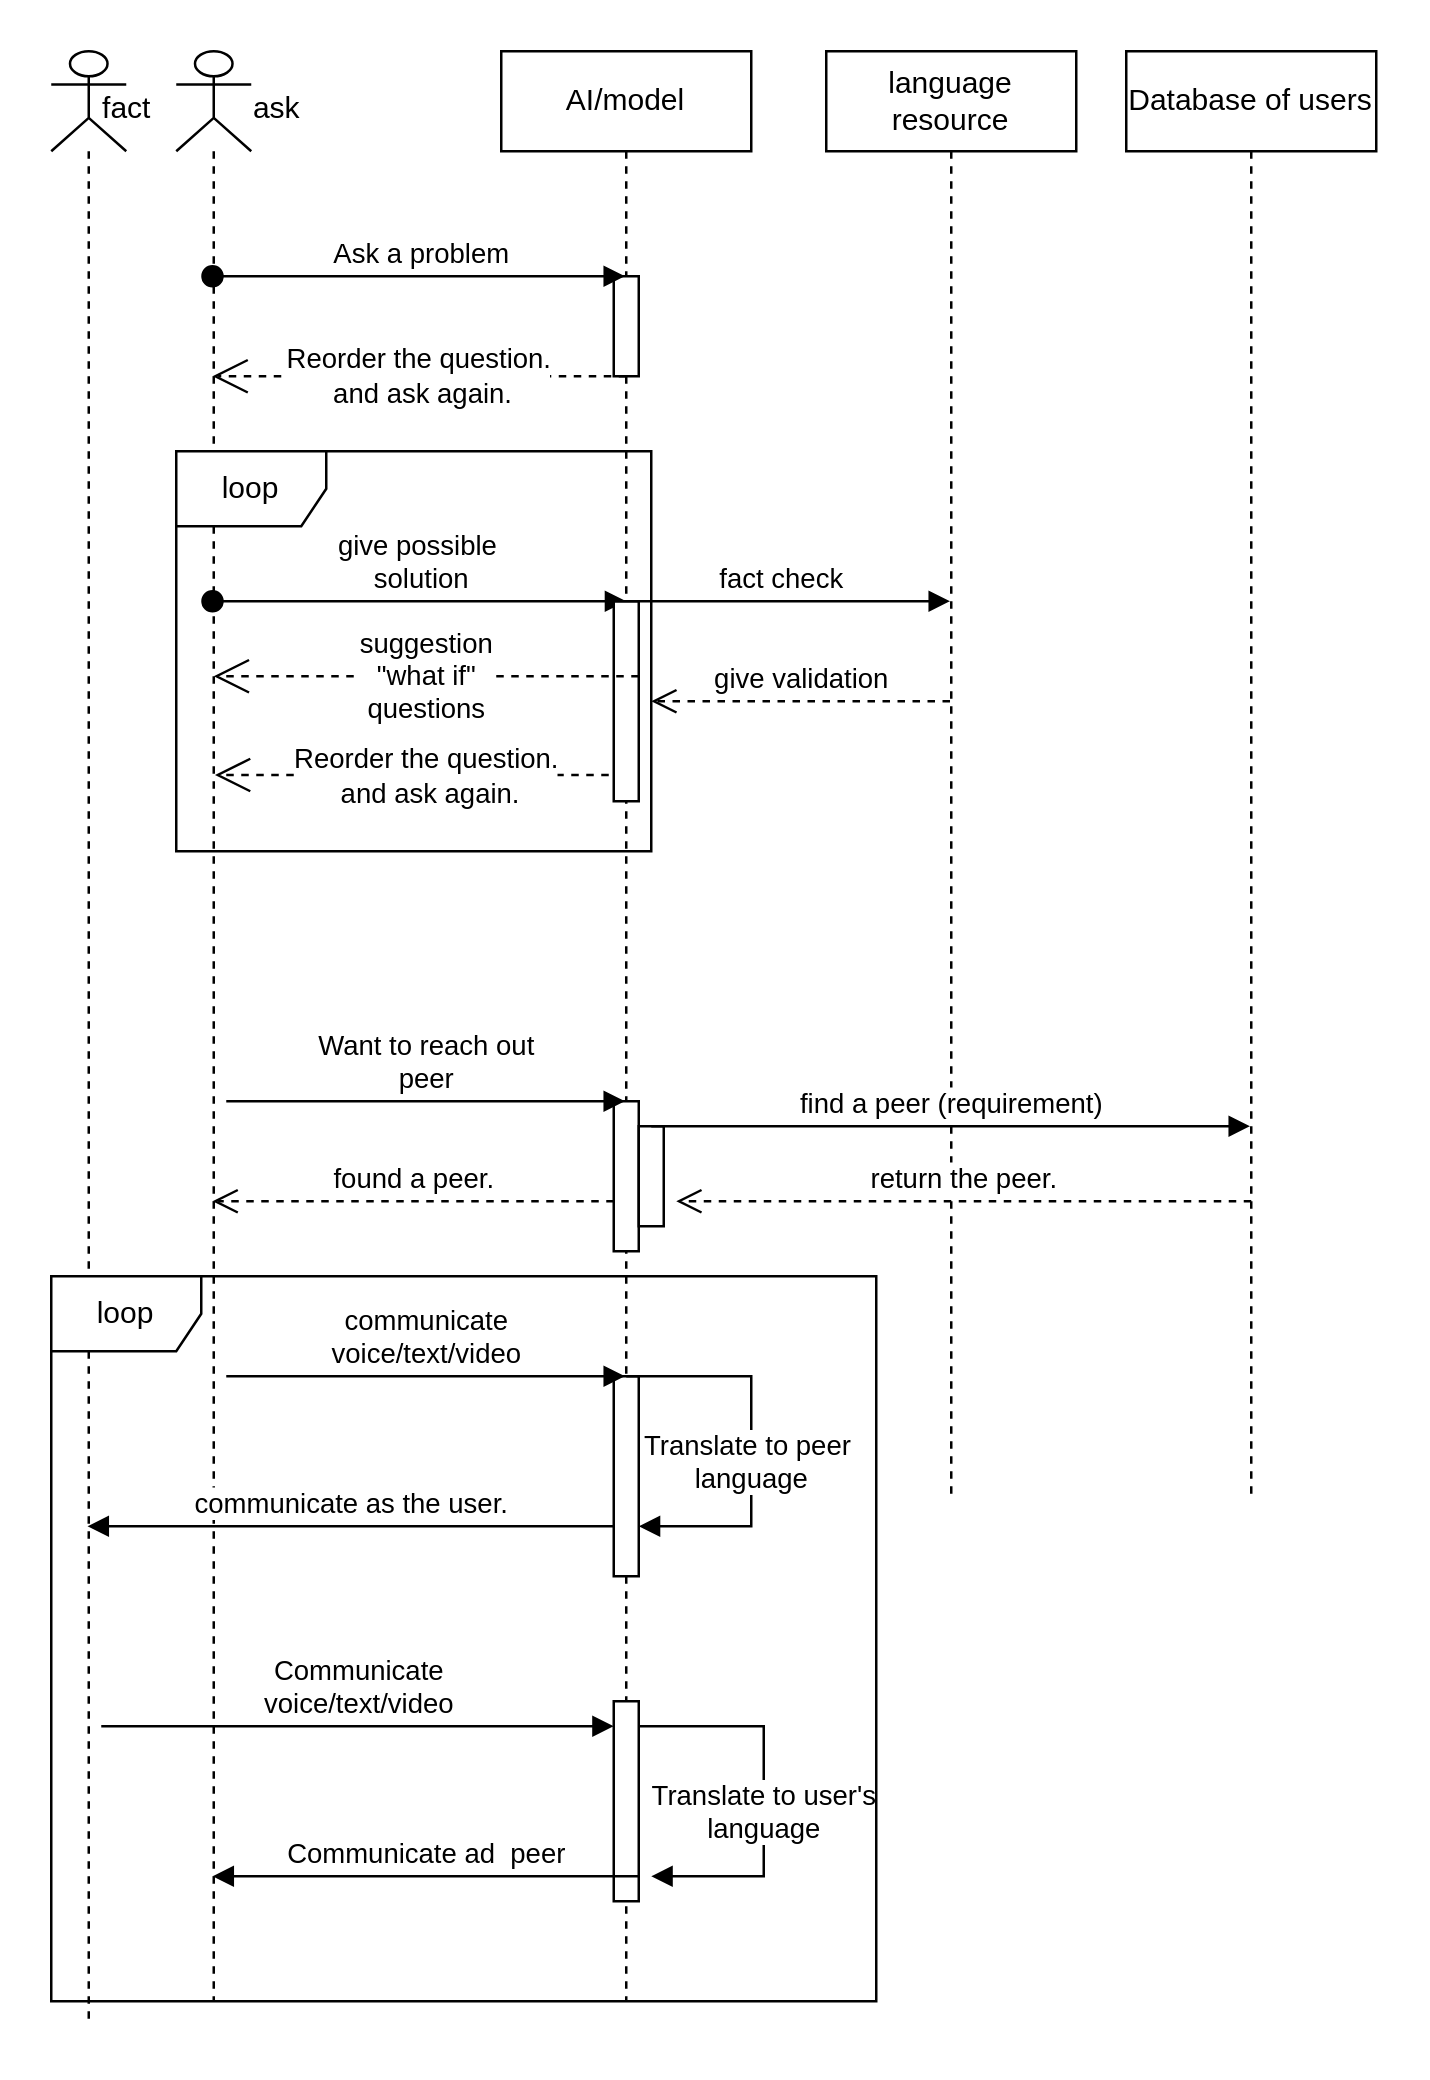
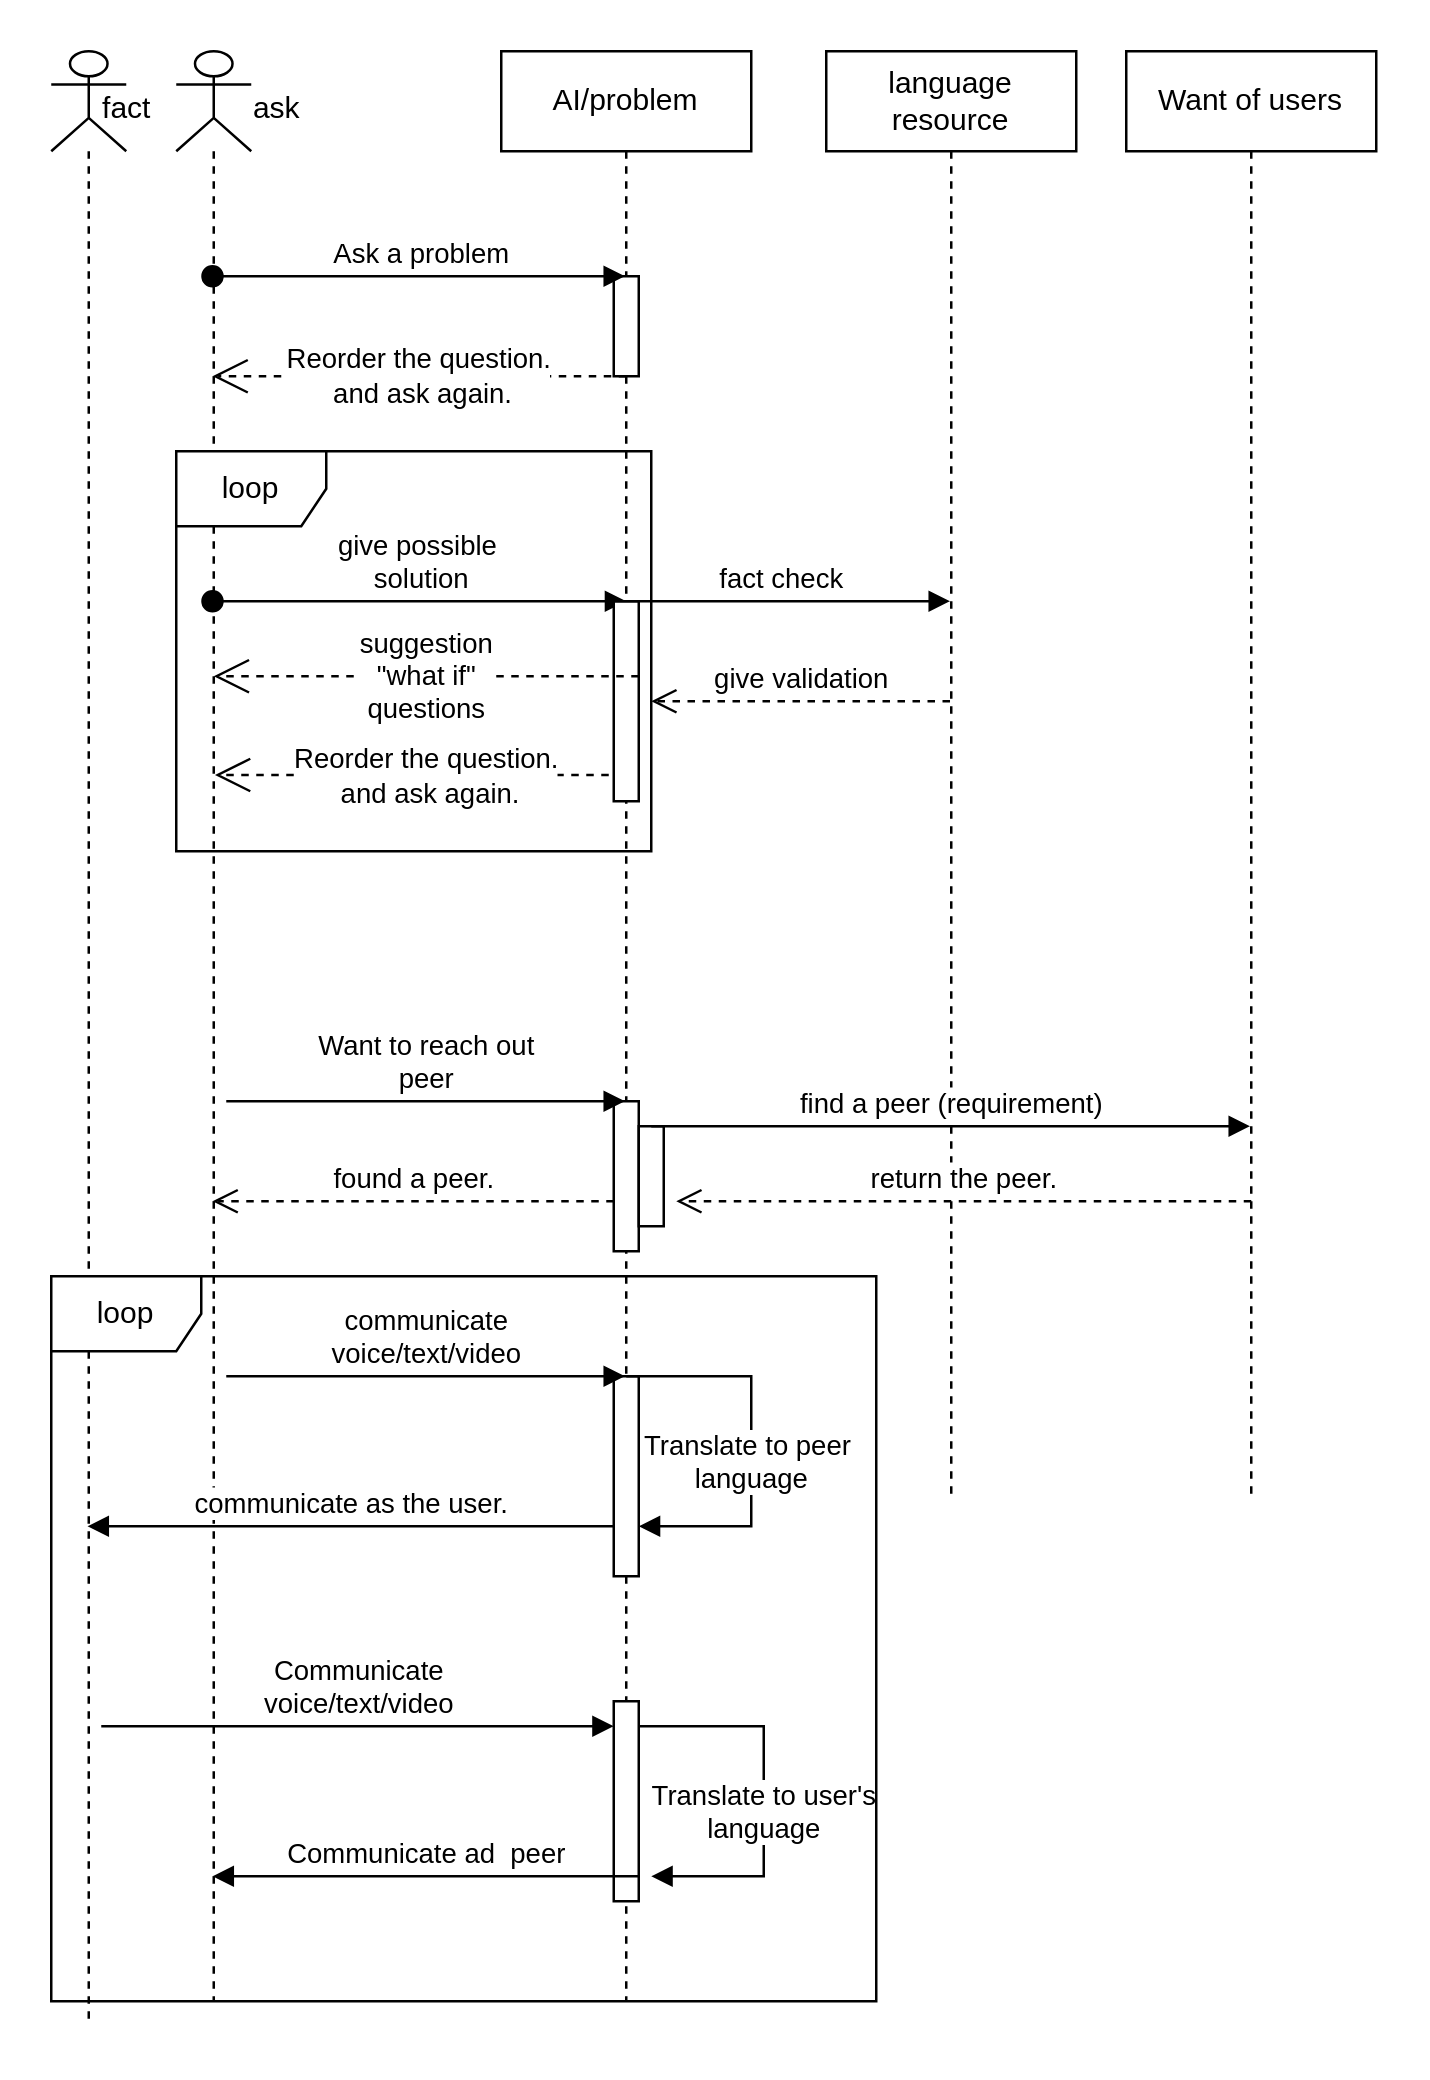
(626, 101) -> (626, 101)
(1251, 101) -> (1251, 101)
